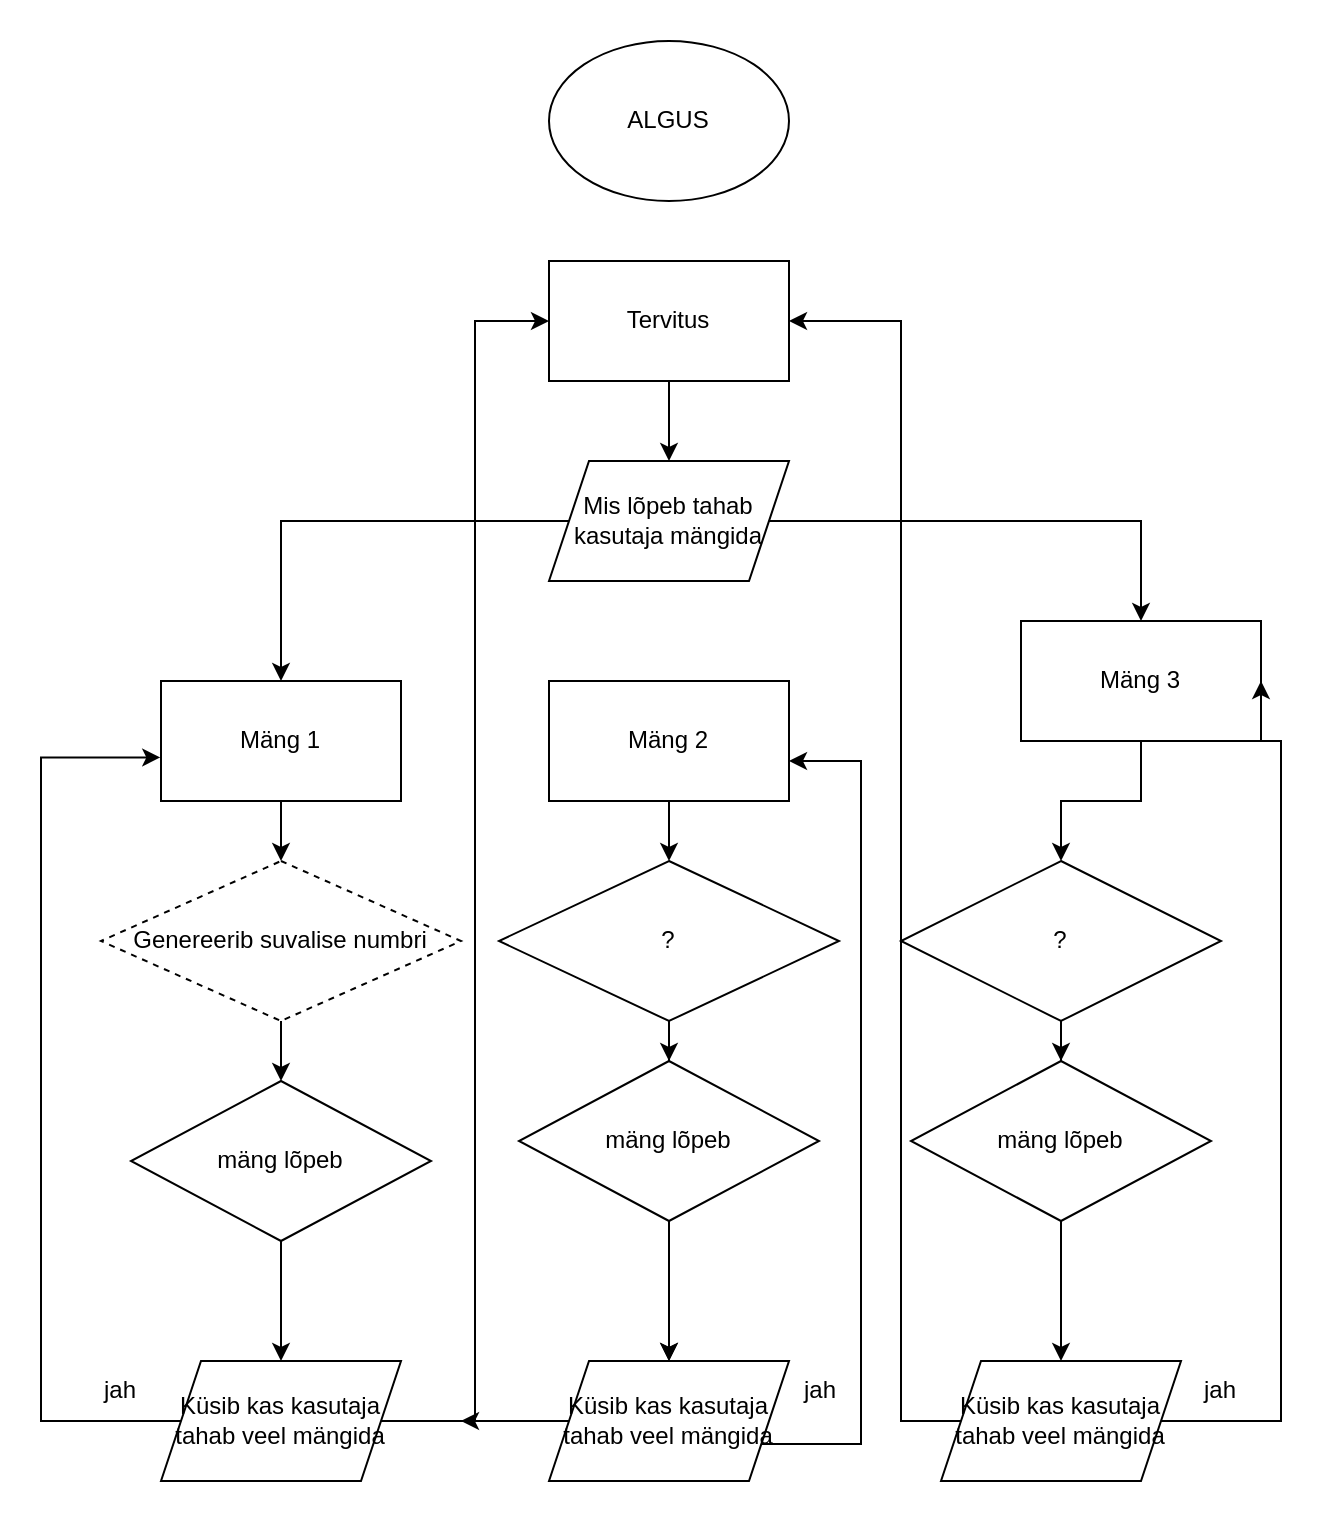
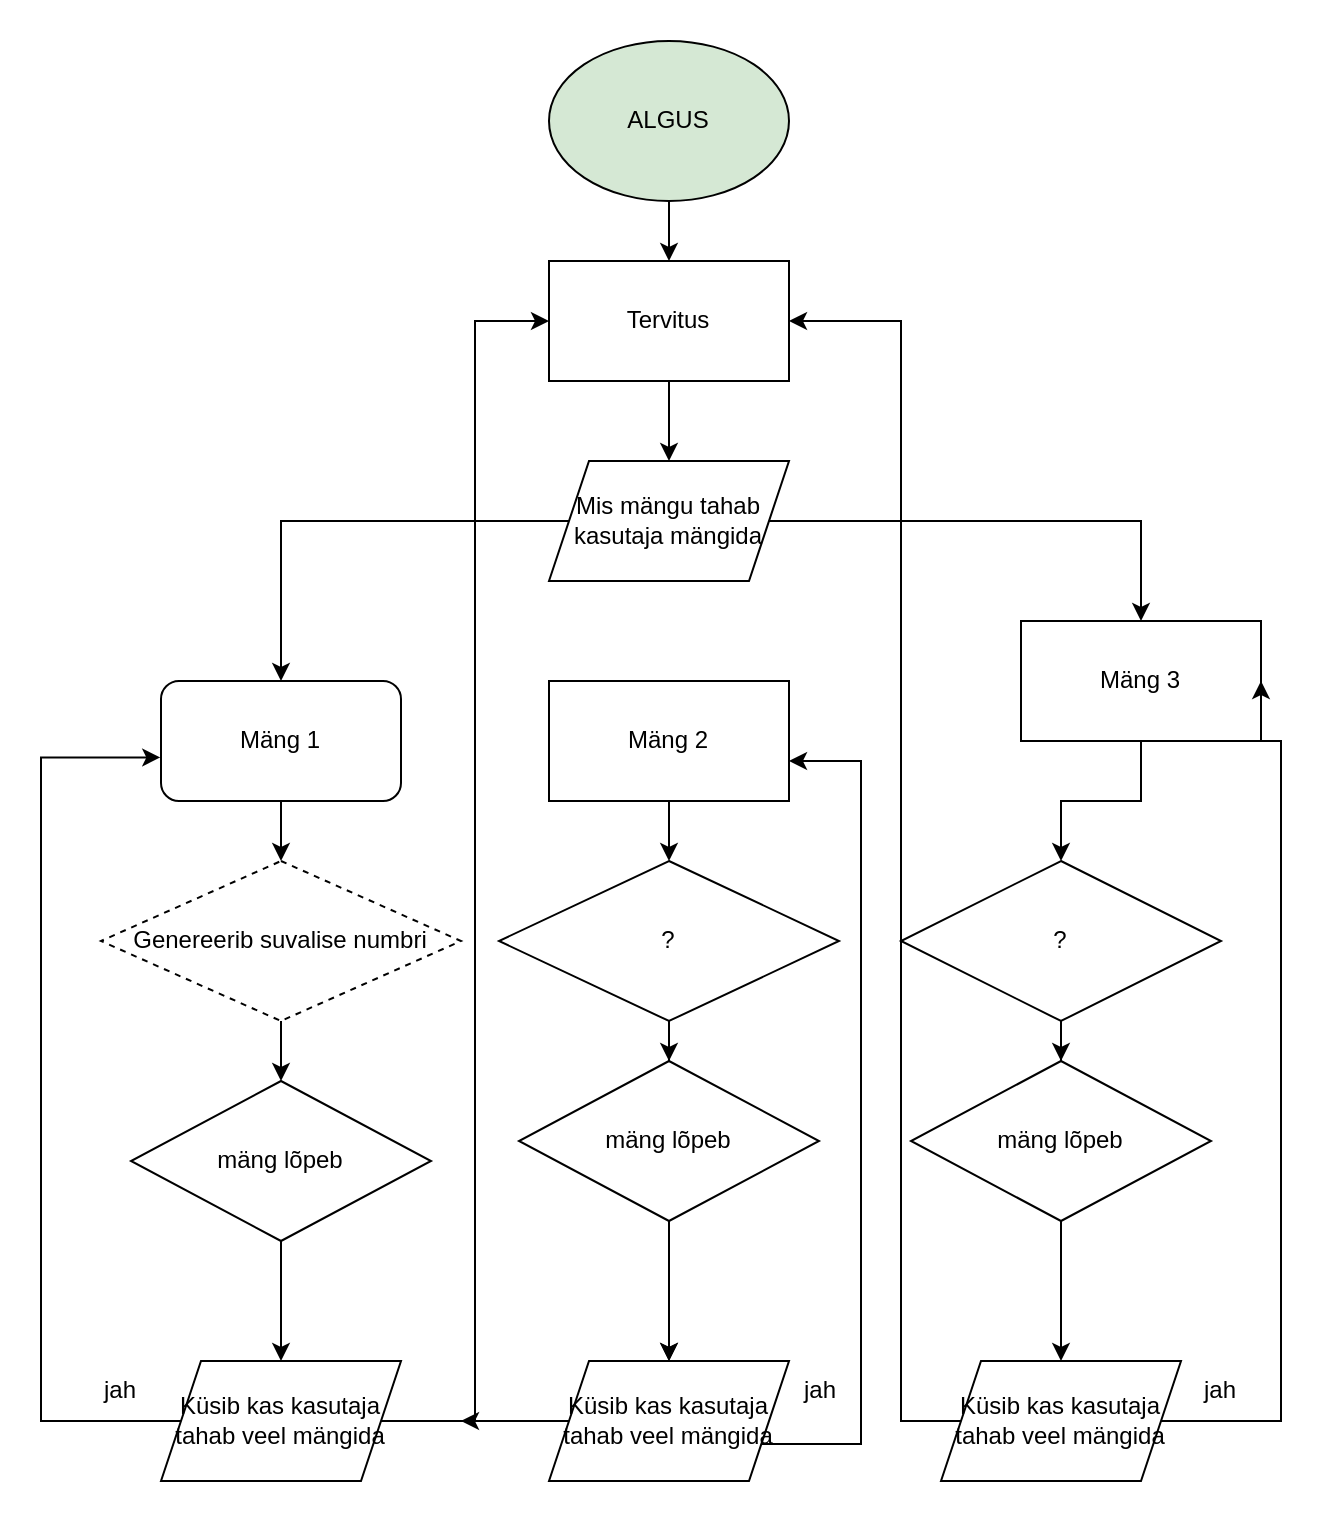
(669, 121) -> (669, 121)
none -> (669, 238)
(669, 521) -> (669, 521)
(281, 741) -> (281, 741)
